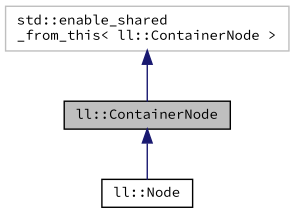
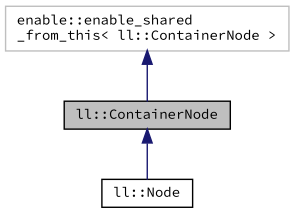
(147, 29) -> (147, 29)
